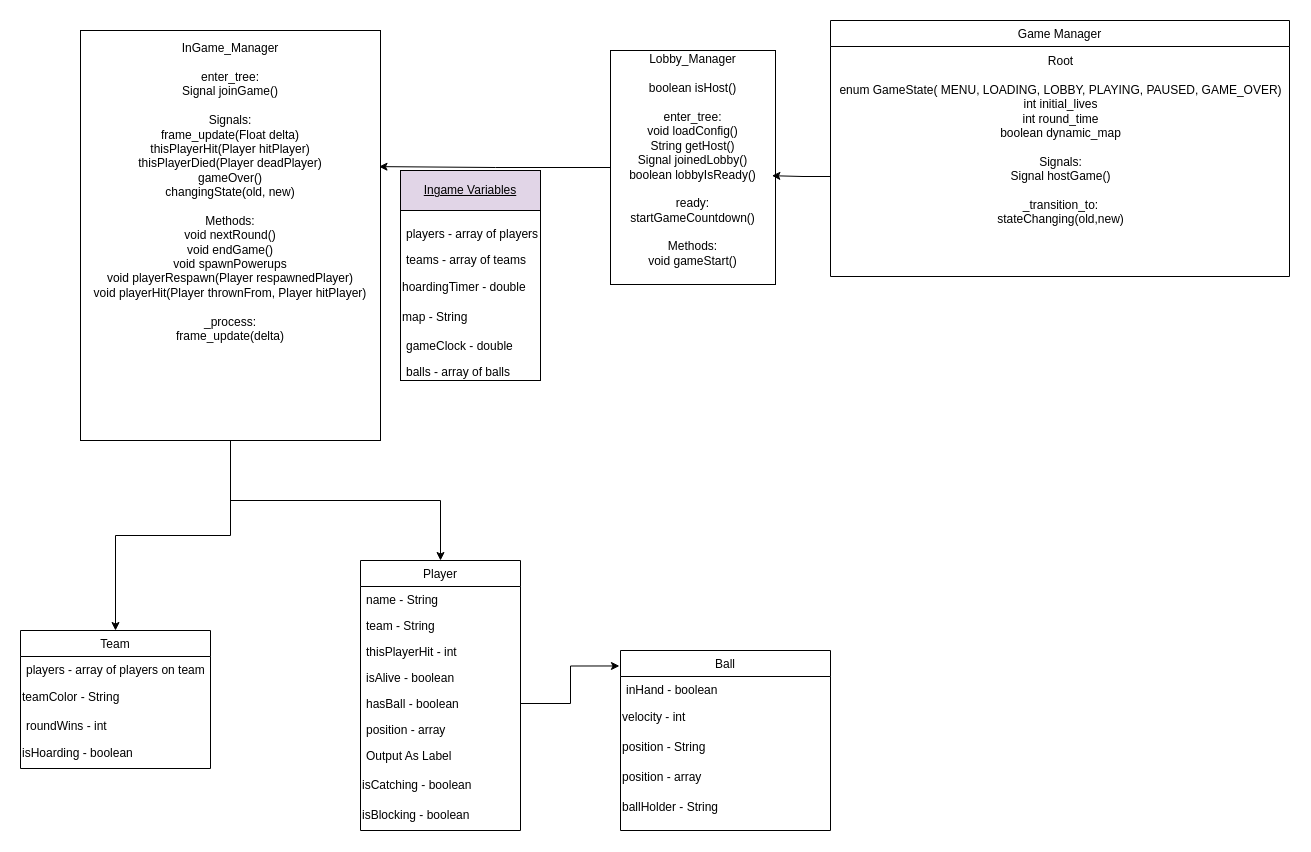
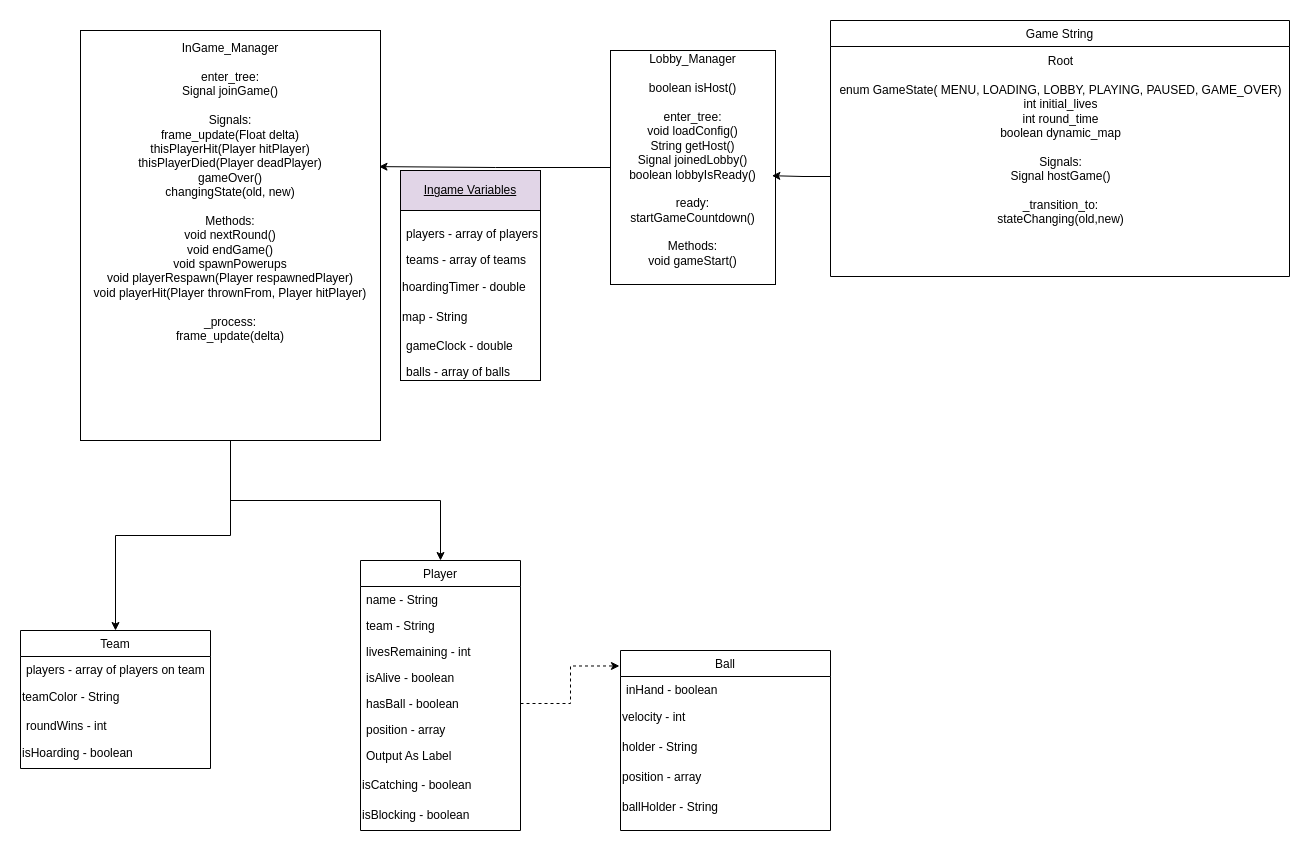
(1060, 34) -> (1060, 34)
(420, 652) -> (422, 652)
(571, 690) -> (571, 690)
(672, 748) -> (667, 748)
